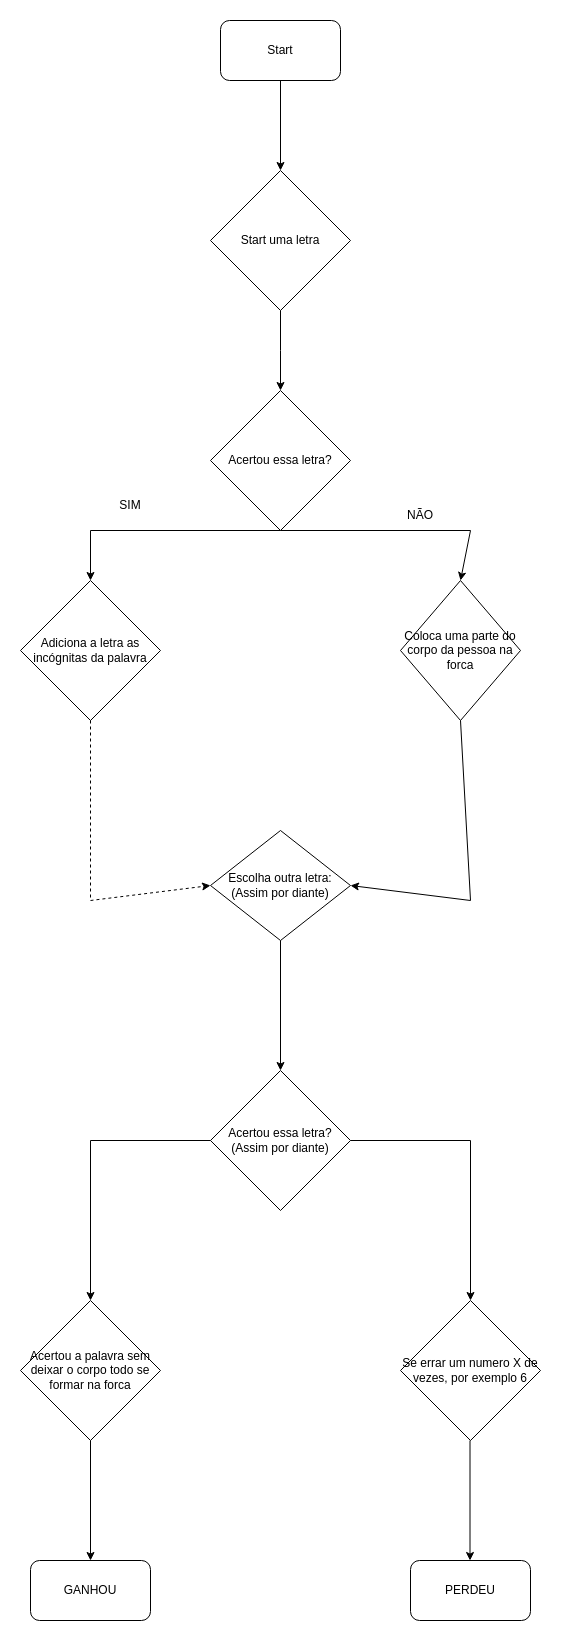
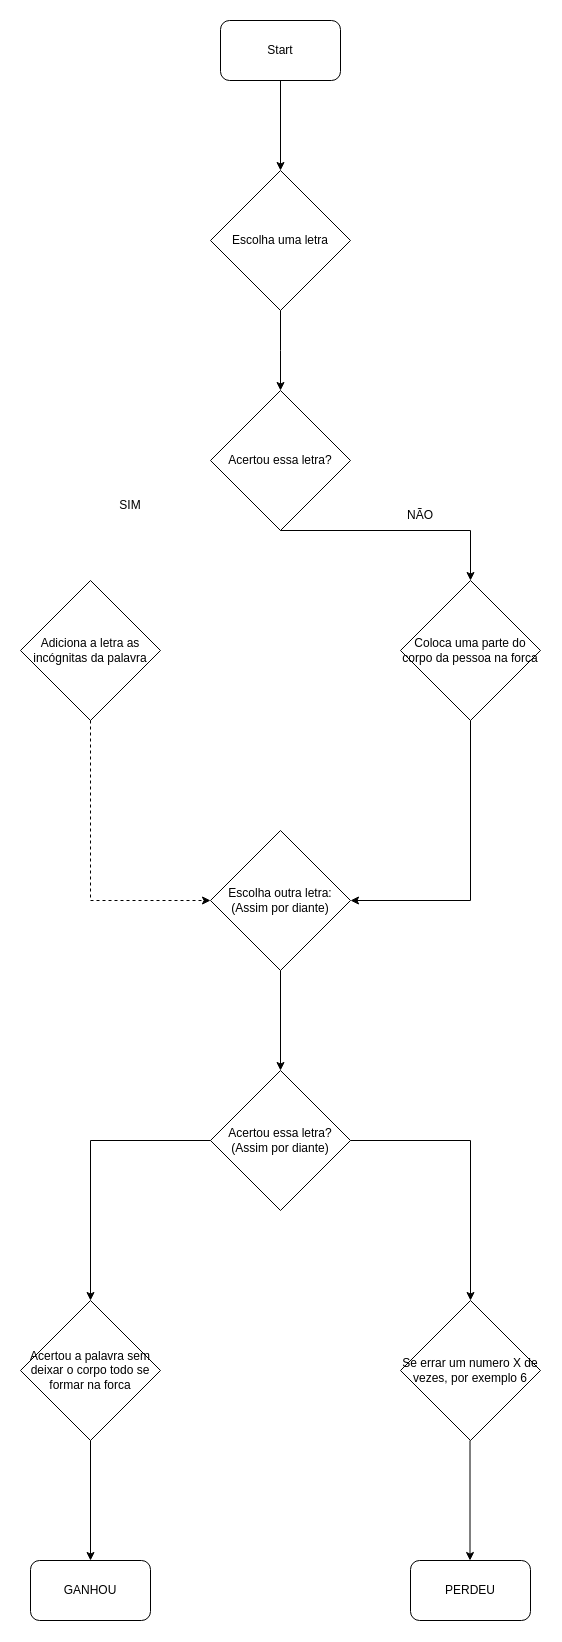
(281, 241) -> (281, 241)
(164, 531) -> none
(461, 651) -> (471, 651)
(281, 886) -> (281, 901)
